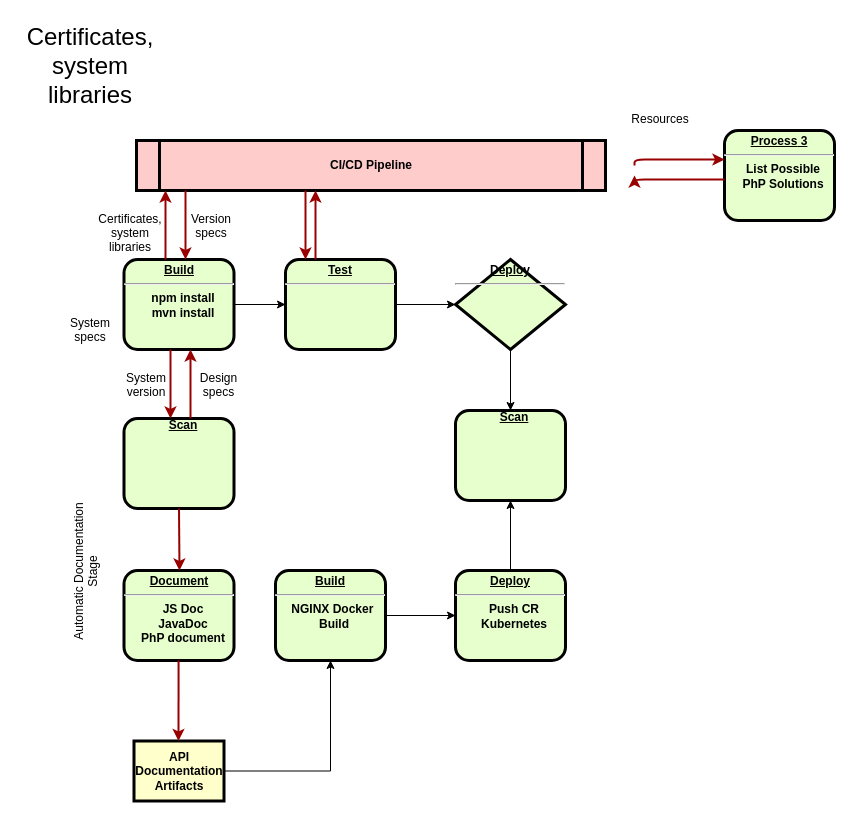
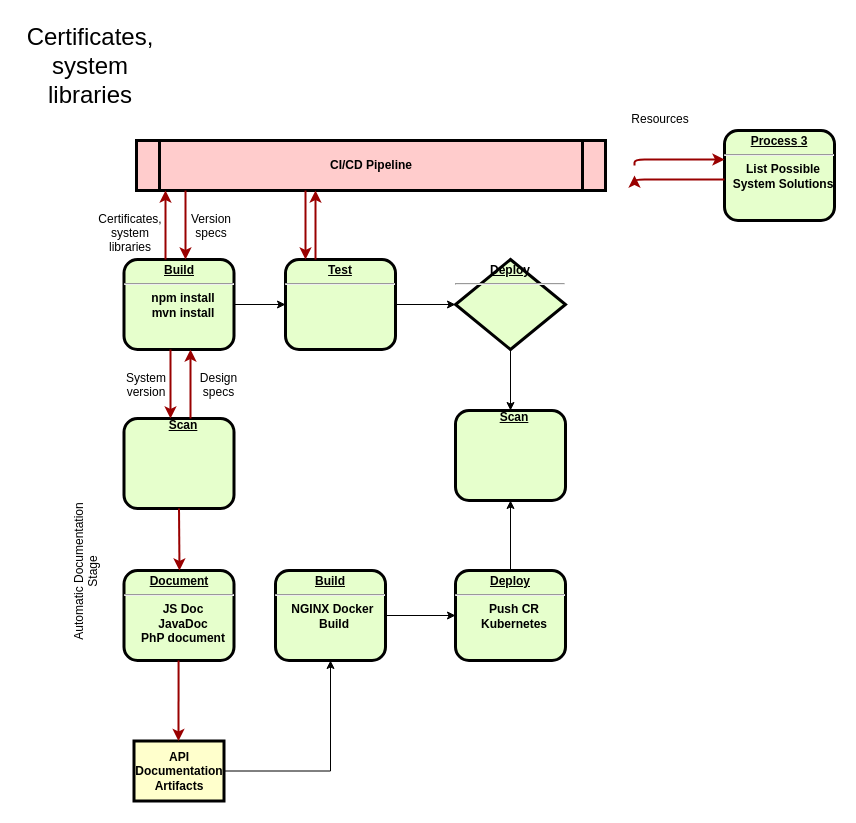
(780, 131) -> (780, 131)
(91, 325) -> none
